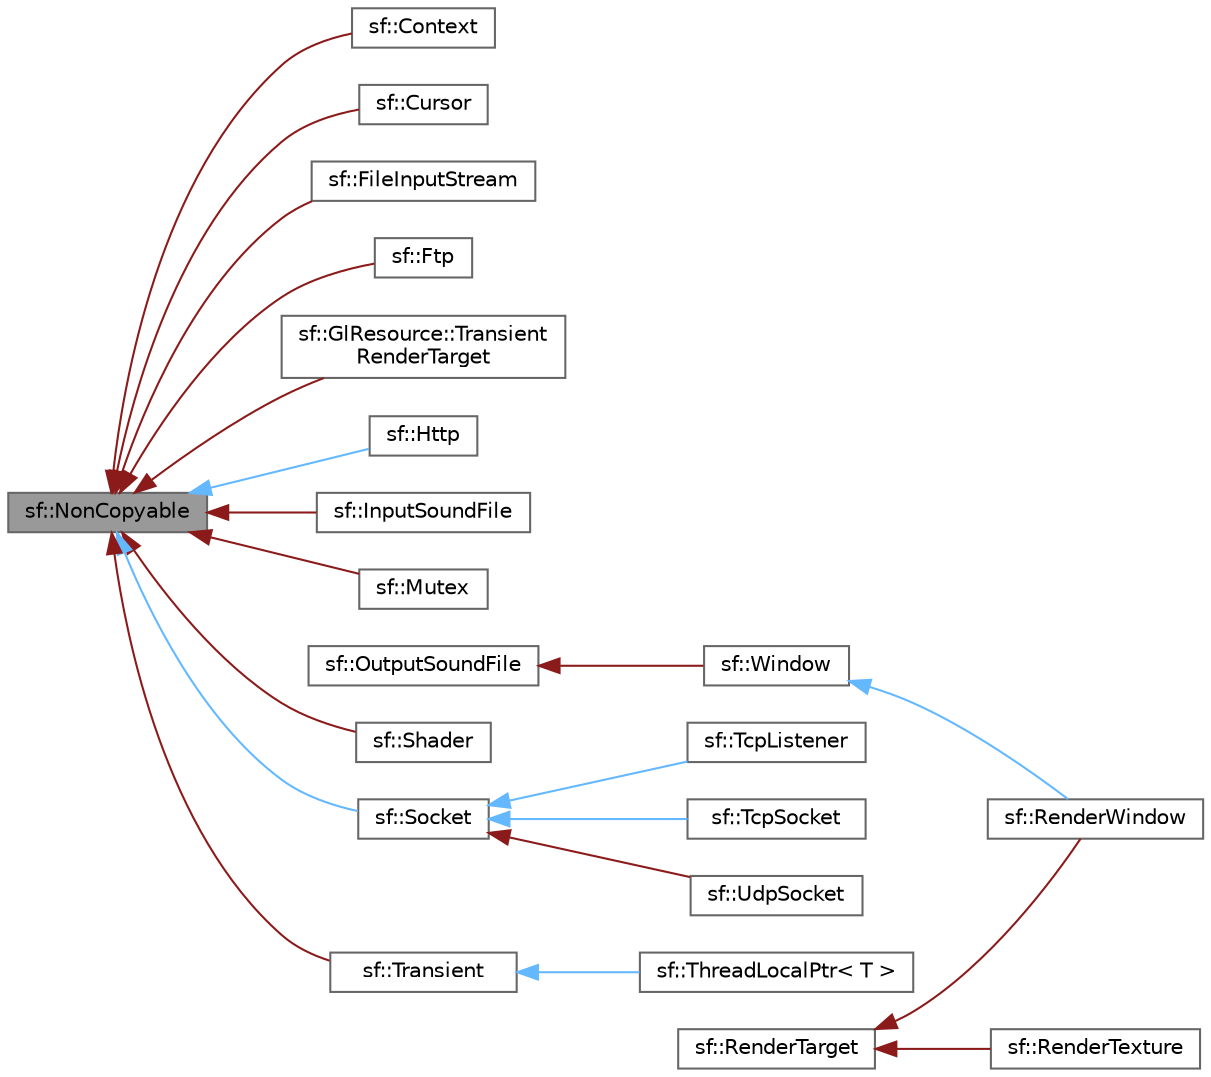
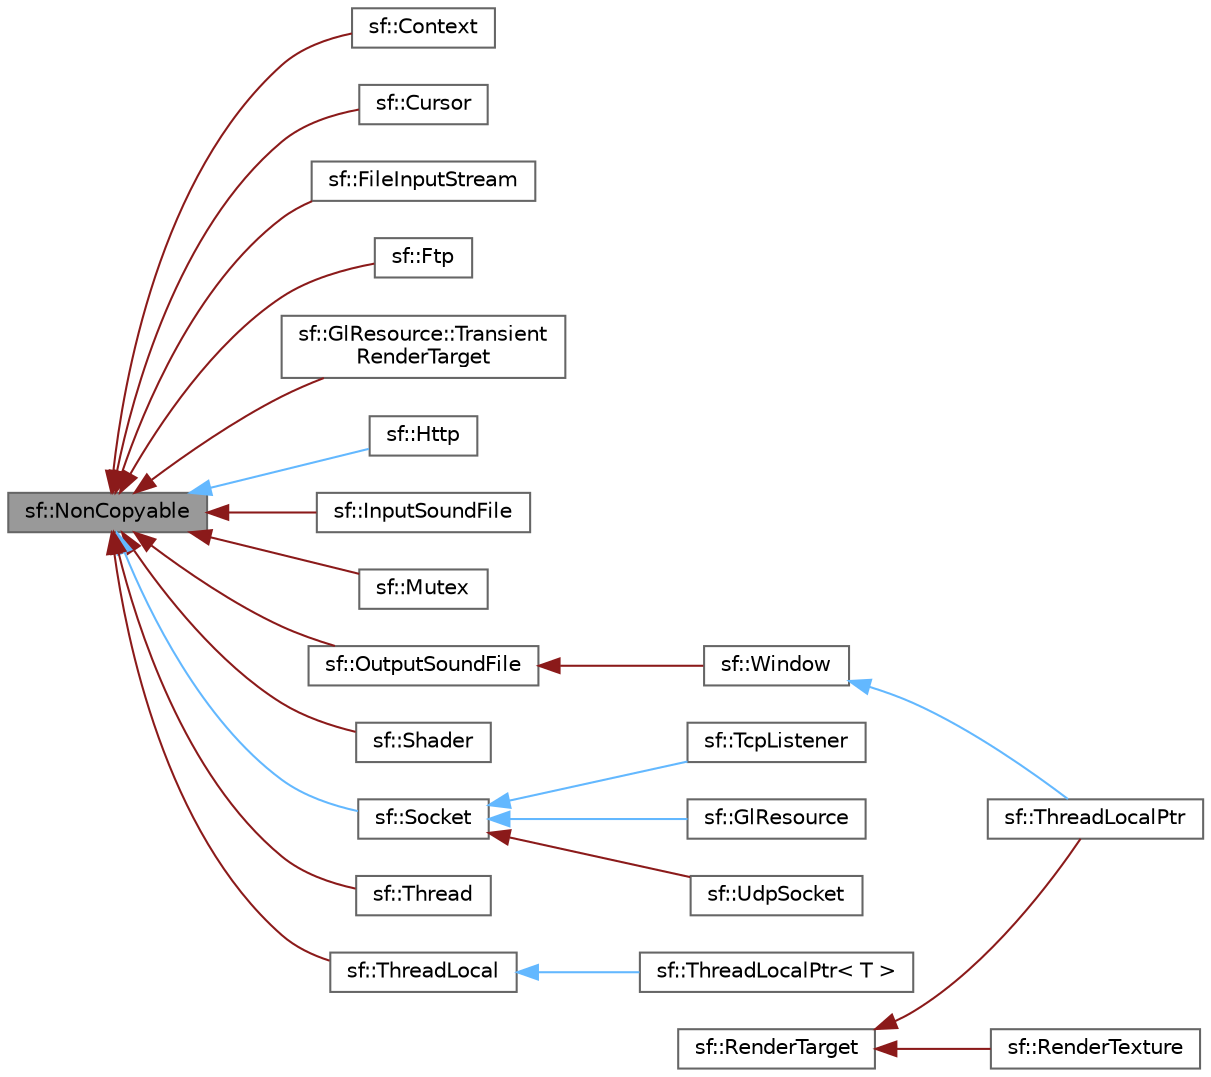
none -> (239, 604)
(777, 819) -> (777, 819)
(1095, 819) -> (1095, 819)
none -> (423, 896)
(423, 972) -> (423, 972)
